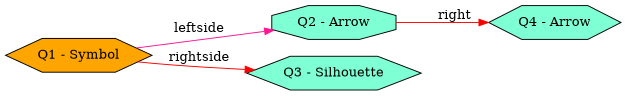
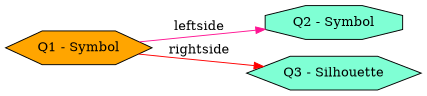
(334, 22) -> (334, 22)
(555, 22) -> none
